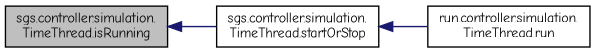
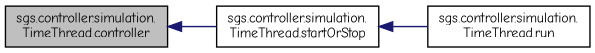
(87, 27) -> (87, 27)
(509, 27) -> (509, 27)
